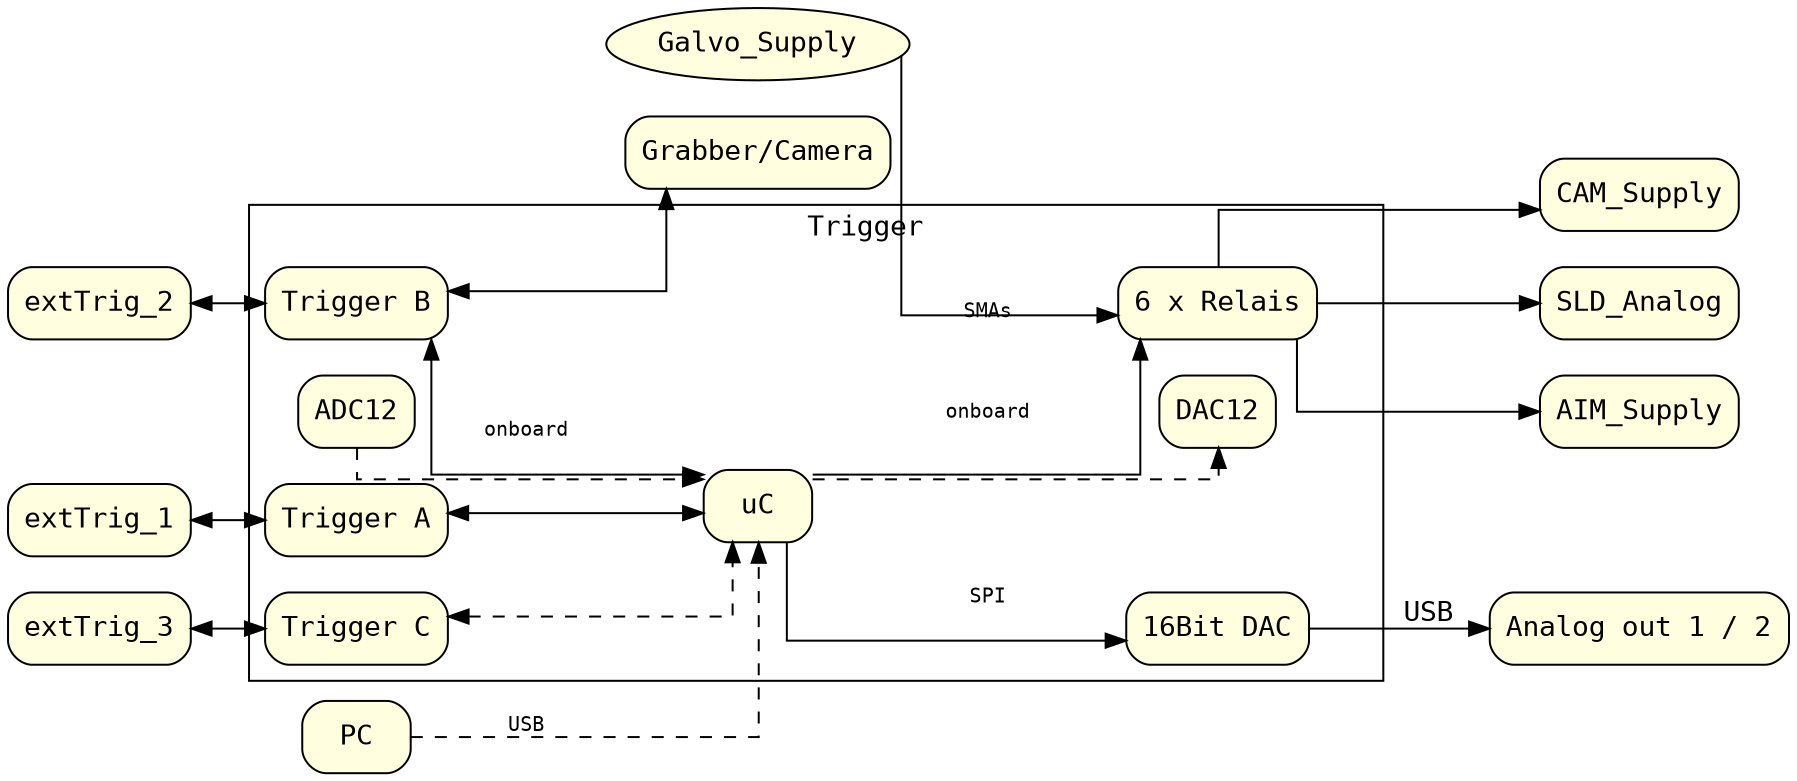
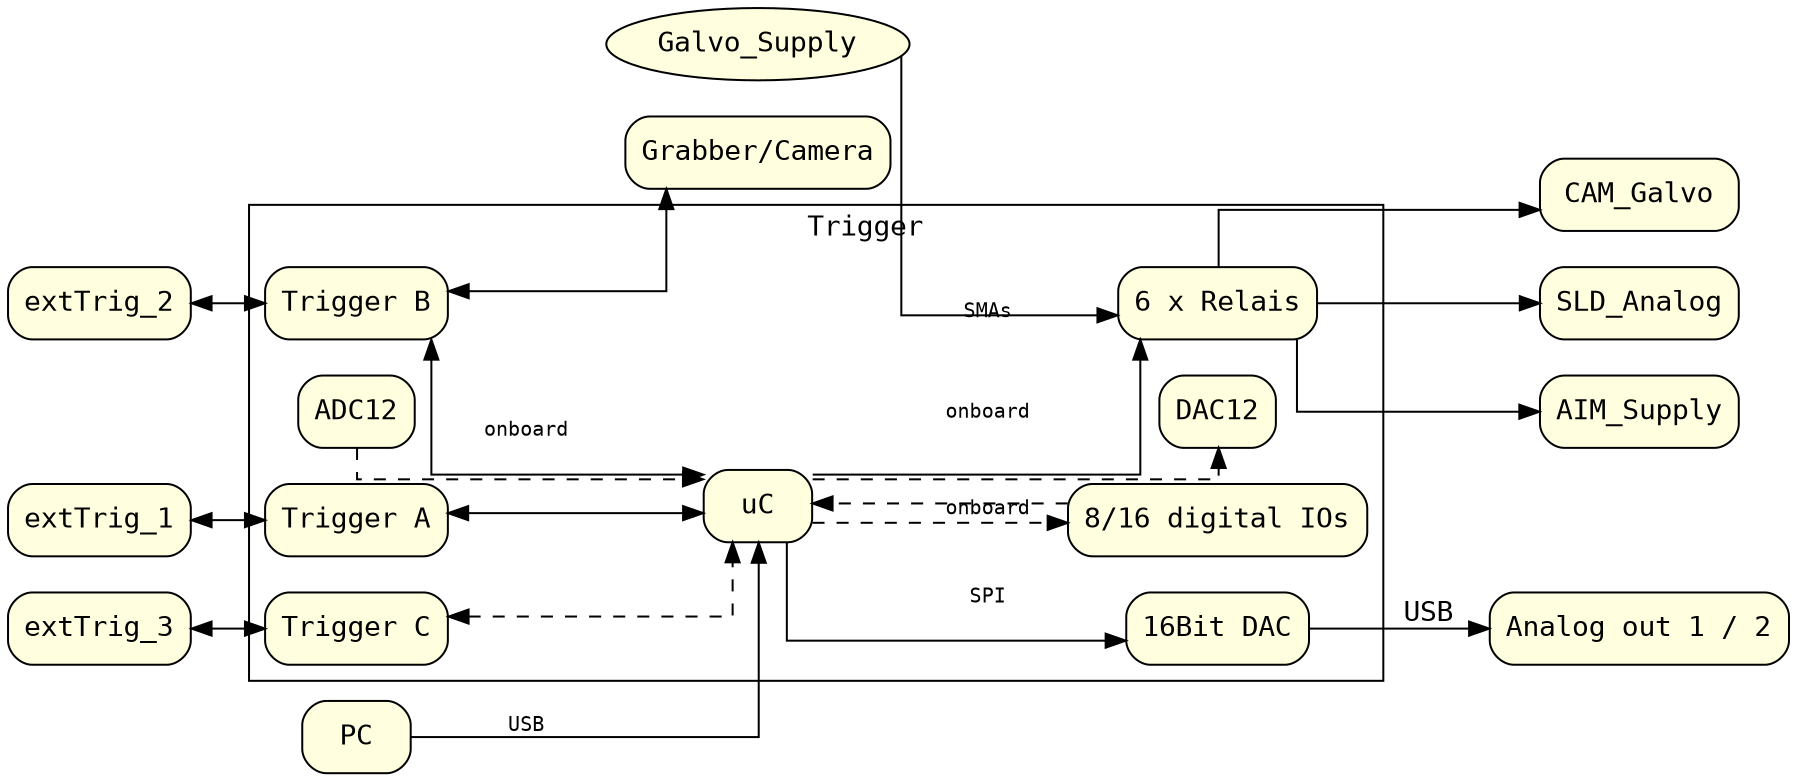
(1639, 195) -> (1639, 195)
none -> (1218, 520)
(672, 737) -> (672, 737)
